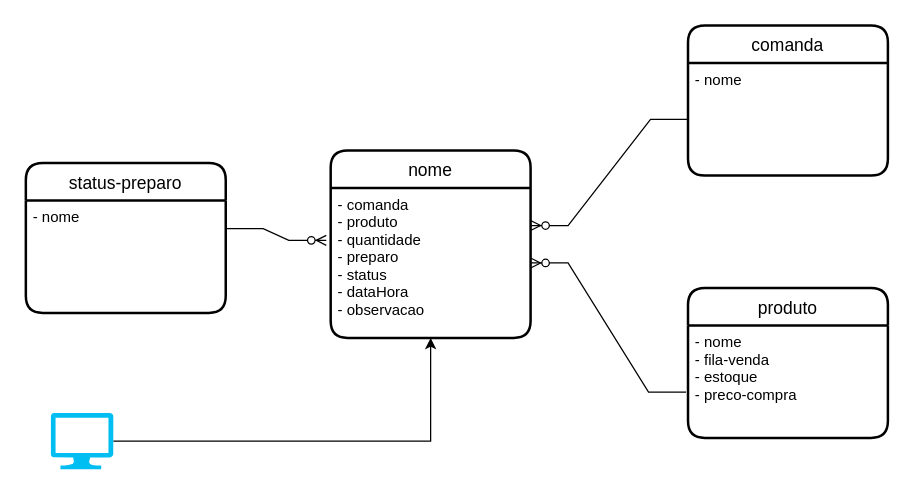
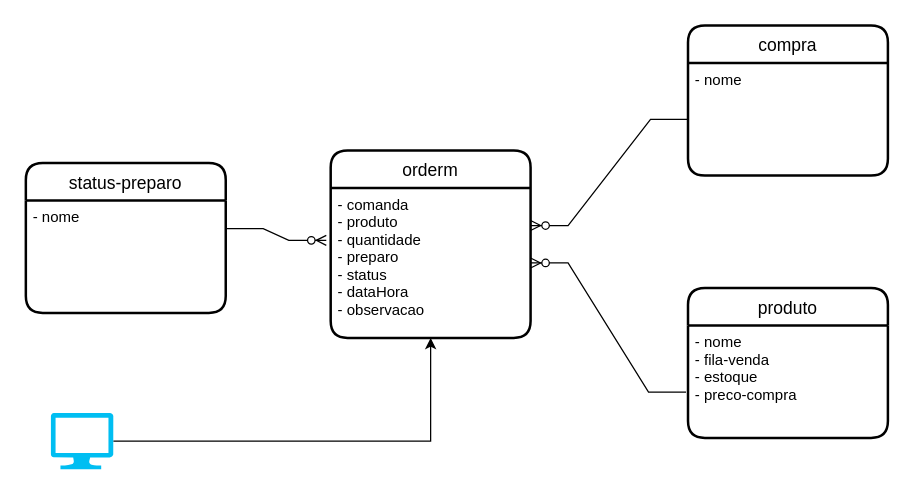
(788, 45) -> (788, 45)
(430, 170) -> (430, 170)
